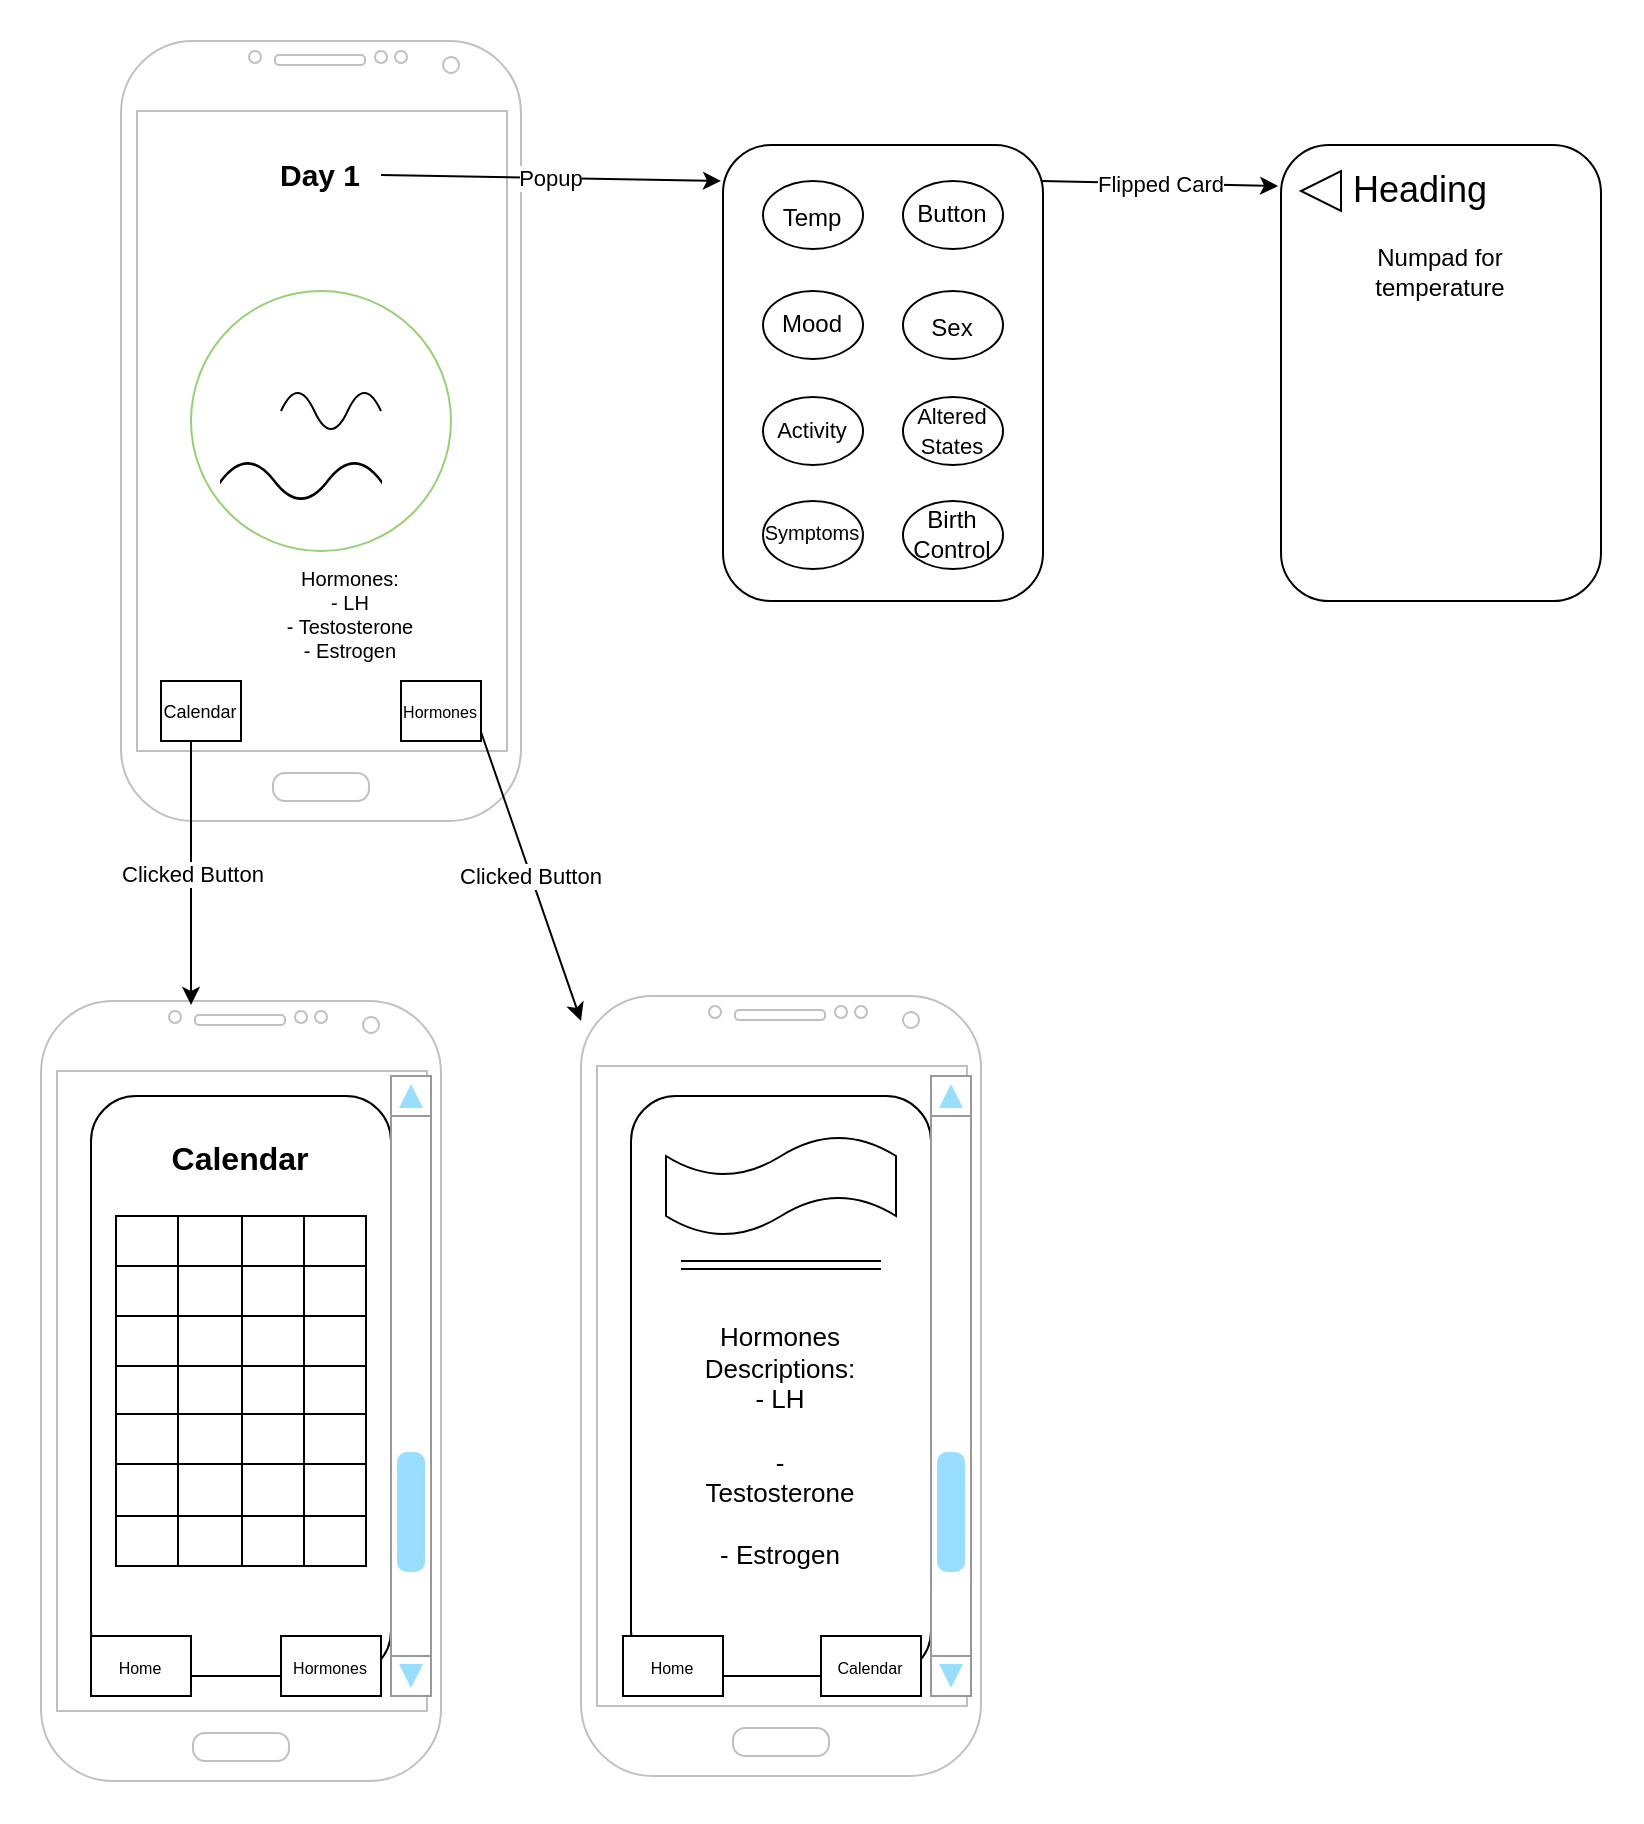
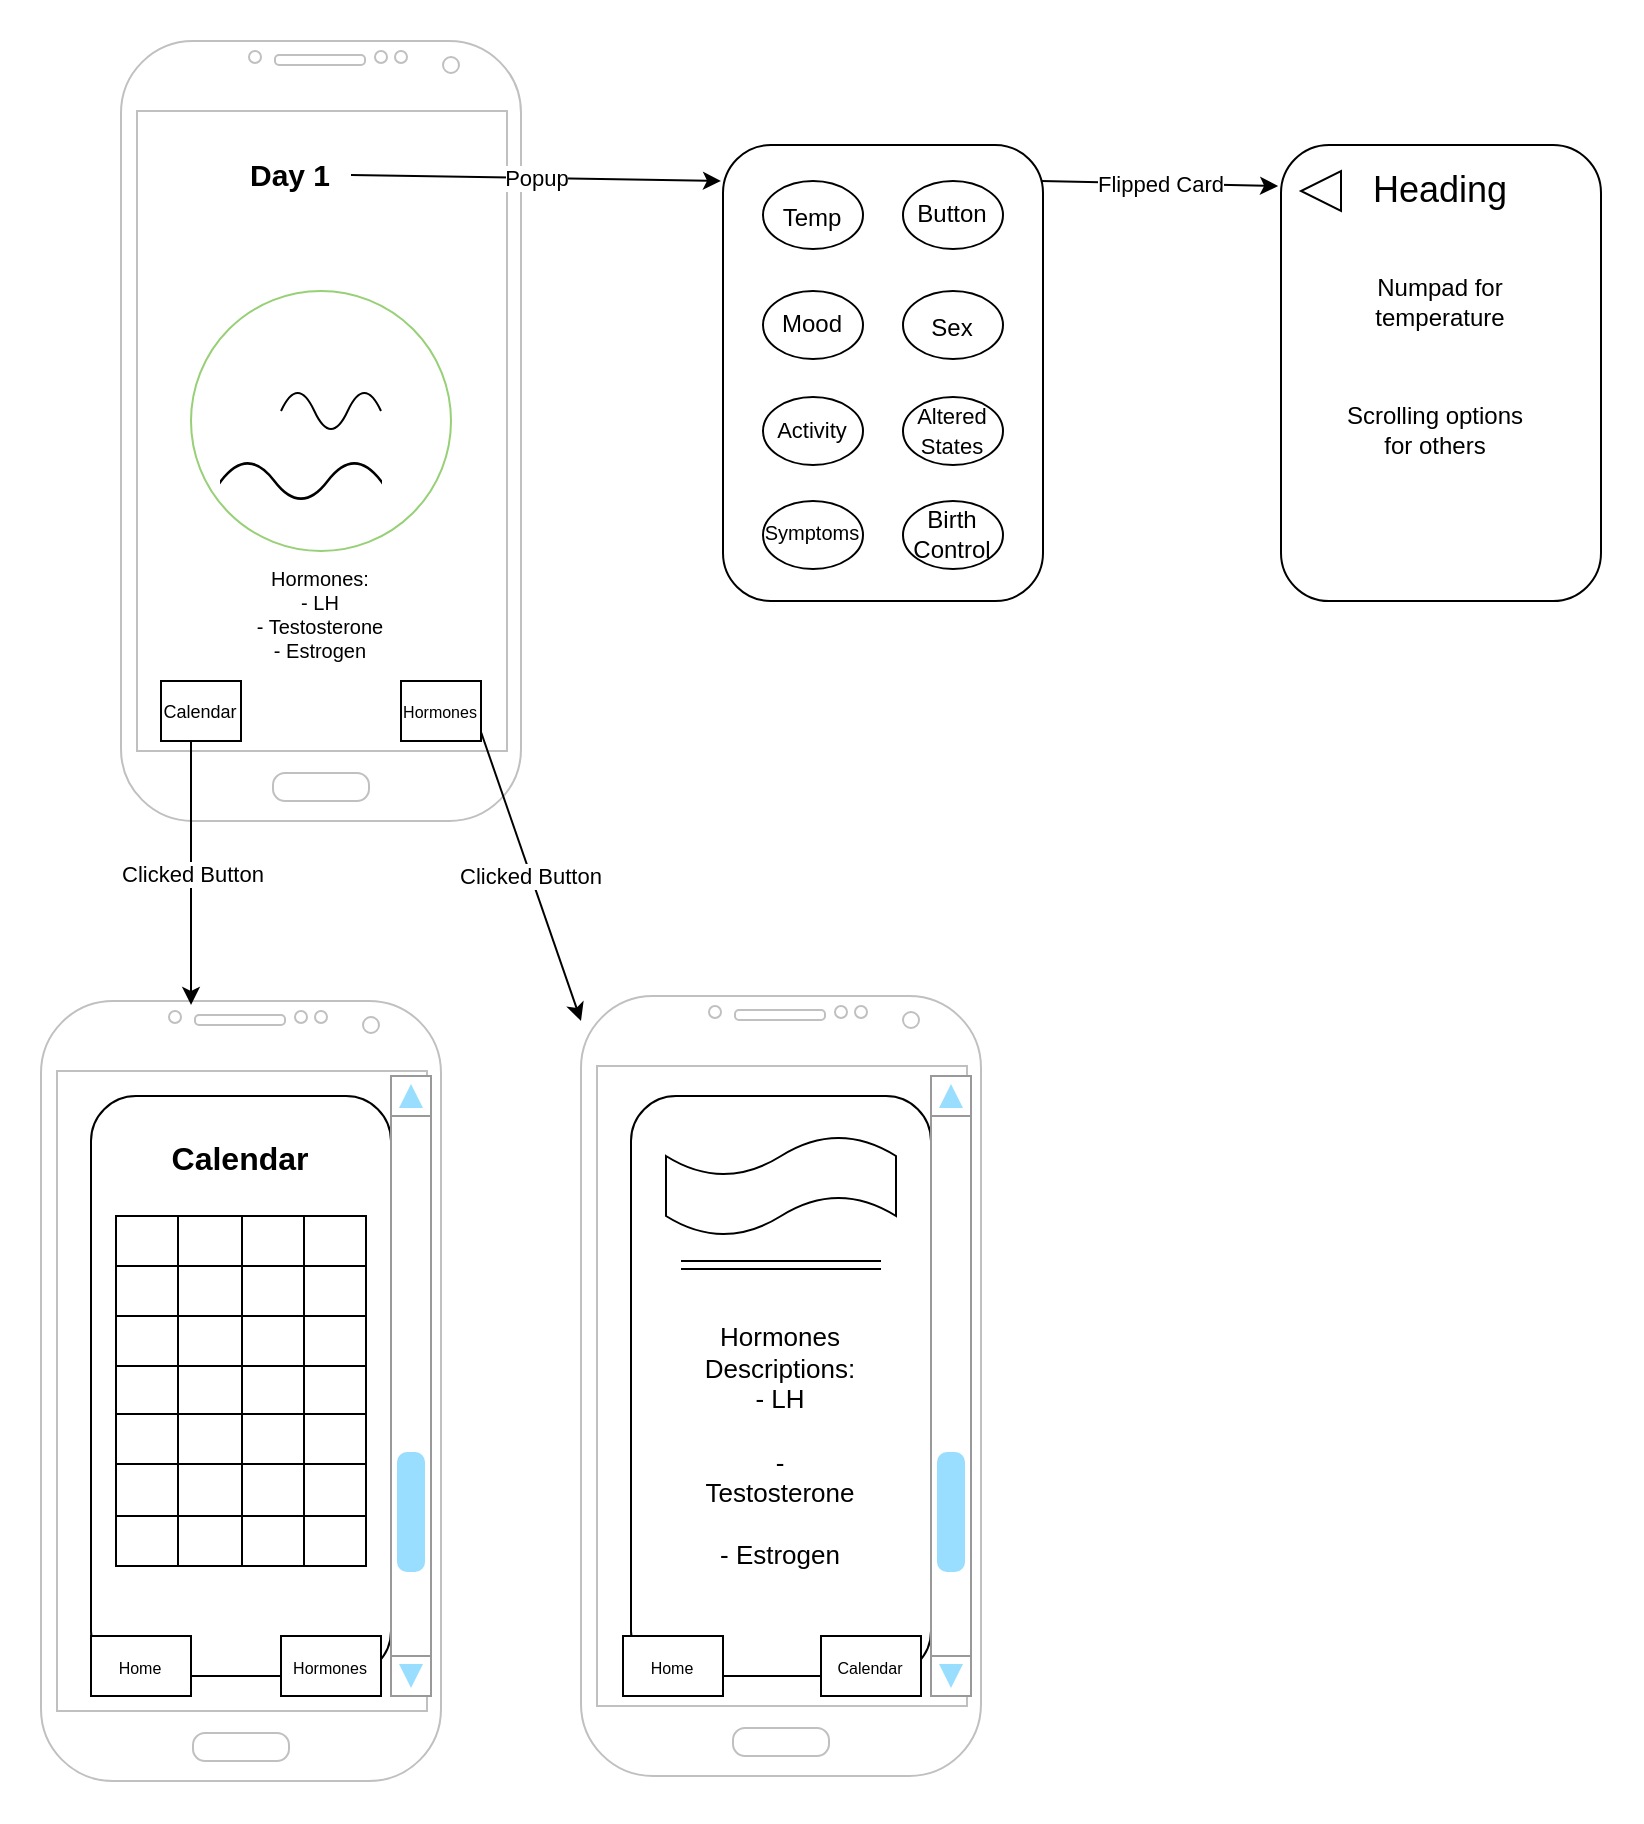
(321, 175) -> (291, 175)
(1421, 191) -> (1441, 191)
(1441, 273) -> (1441, 303)
none -> (1436, 431)
(351, 615) -> (321, 615)
